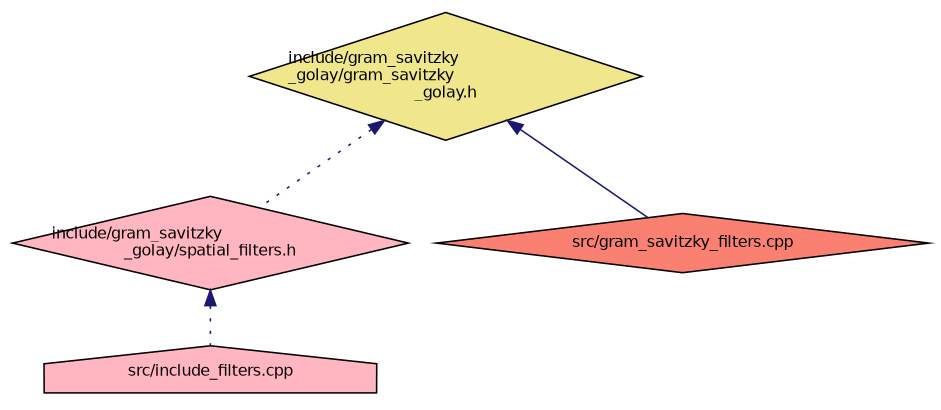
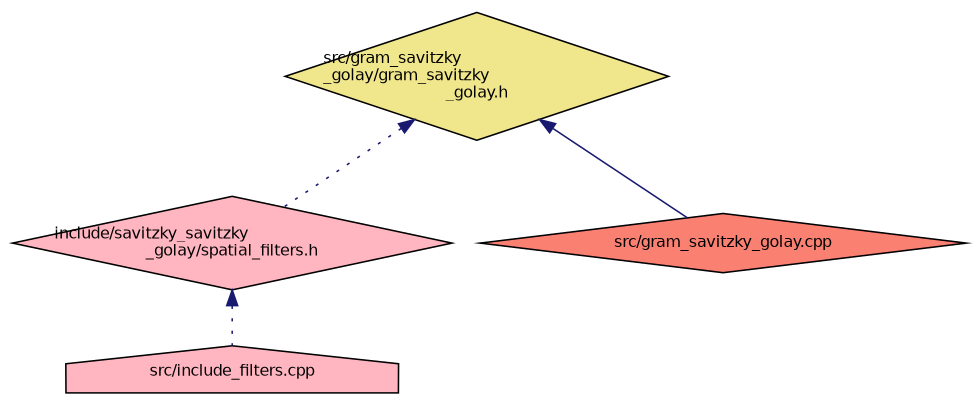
(446, 76) -> (477, 76)
(210, 243) -> (232, 243)
(683, 243) -> (723, 243)
